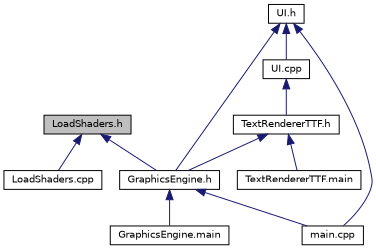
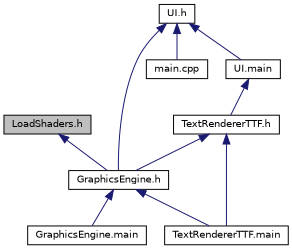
(286, 69) -> (253, 69)
(53, 180) -> none
(256, 209) -> (177, 210)
